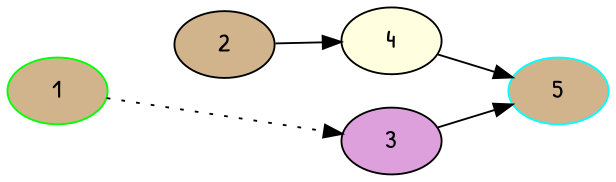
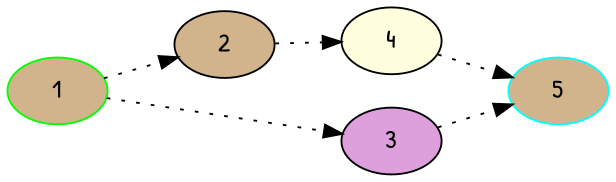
(299, 43) -> (299, 43)
(466, 63) -> (466, 63)
none -> (132, 70)
(466, 119) -> (466, 119)
